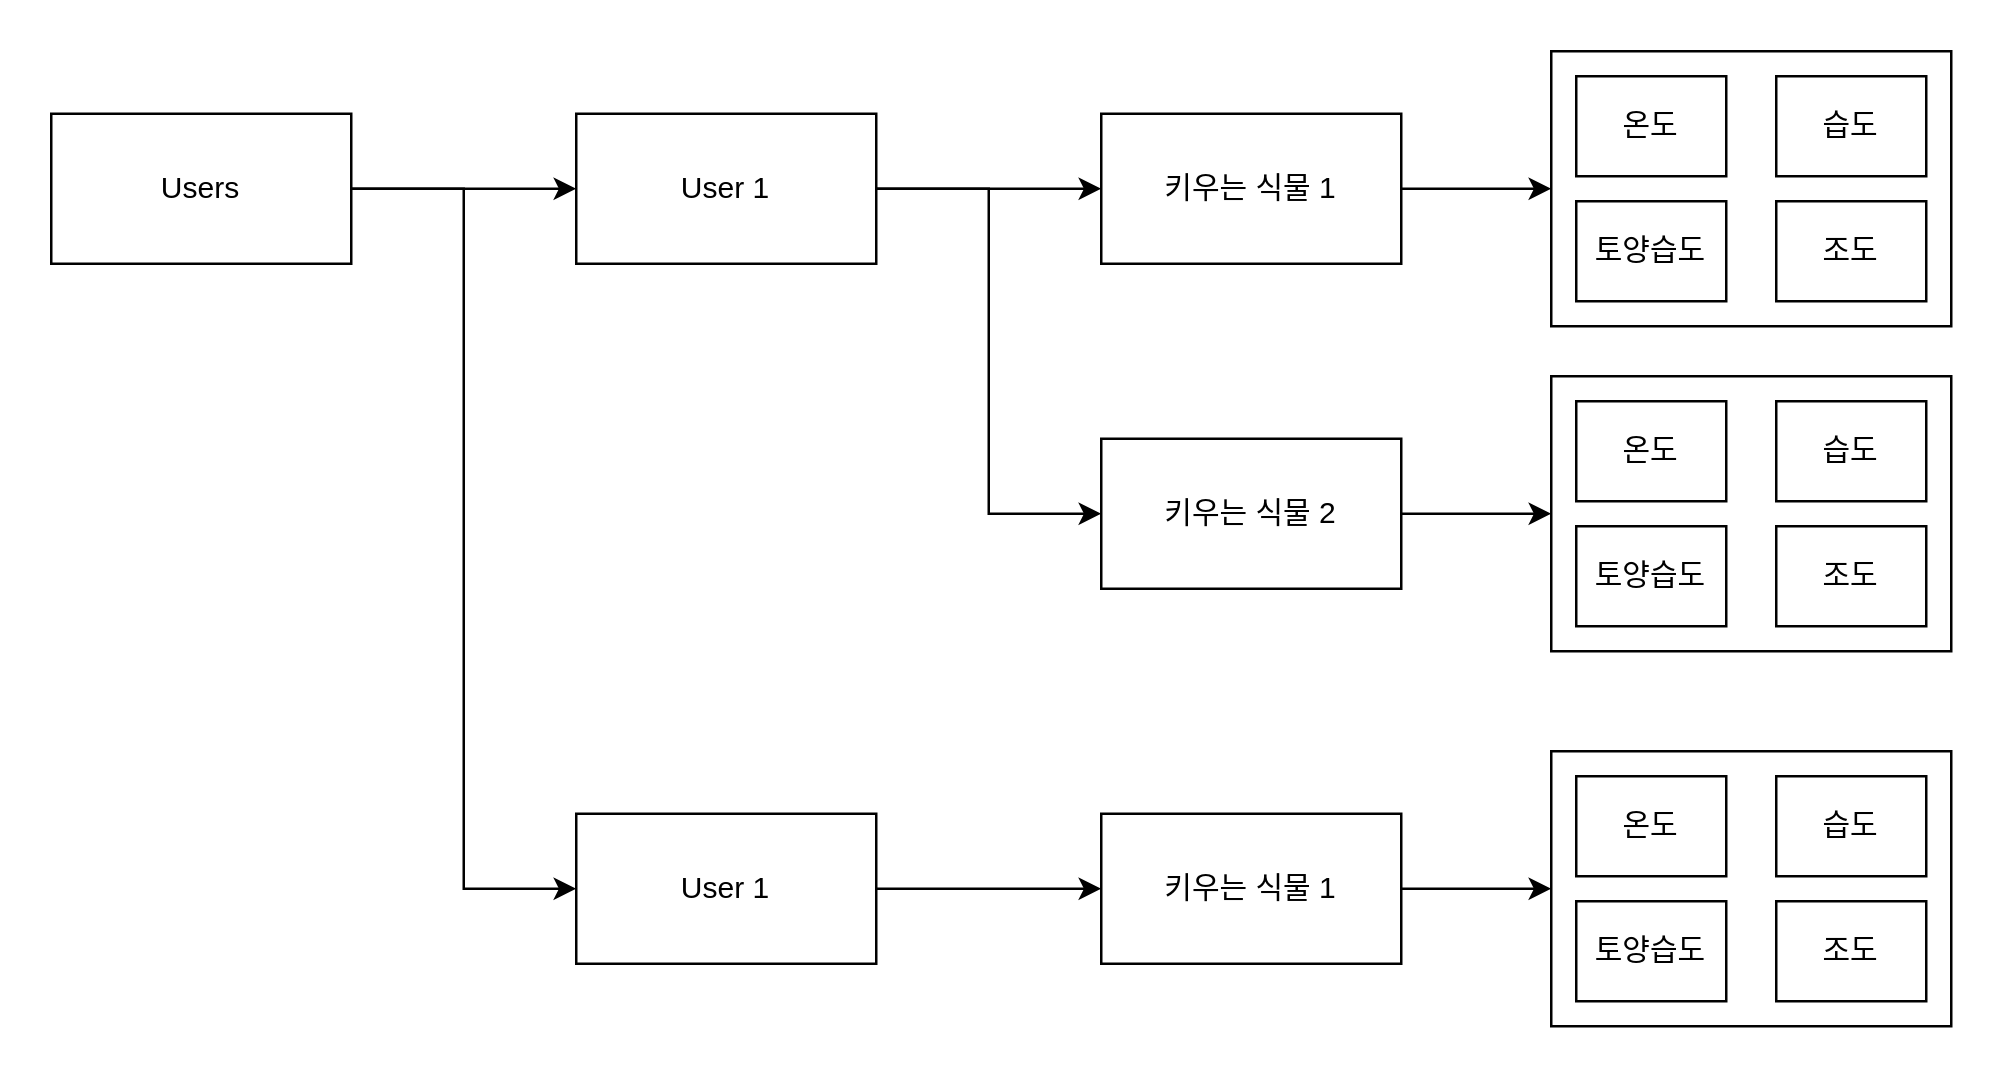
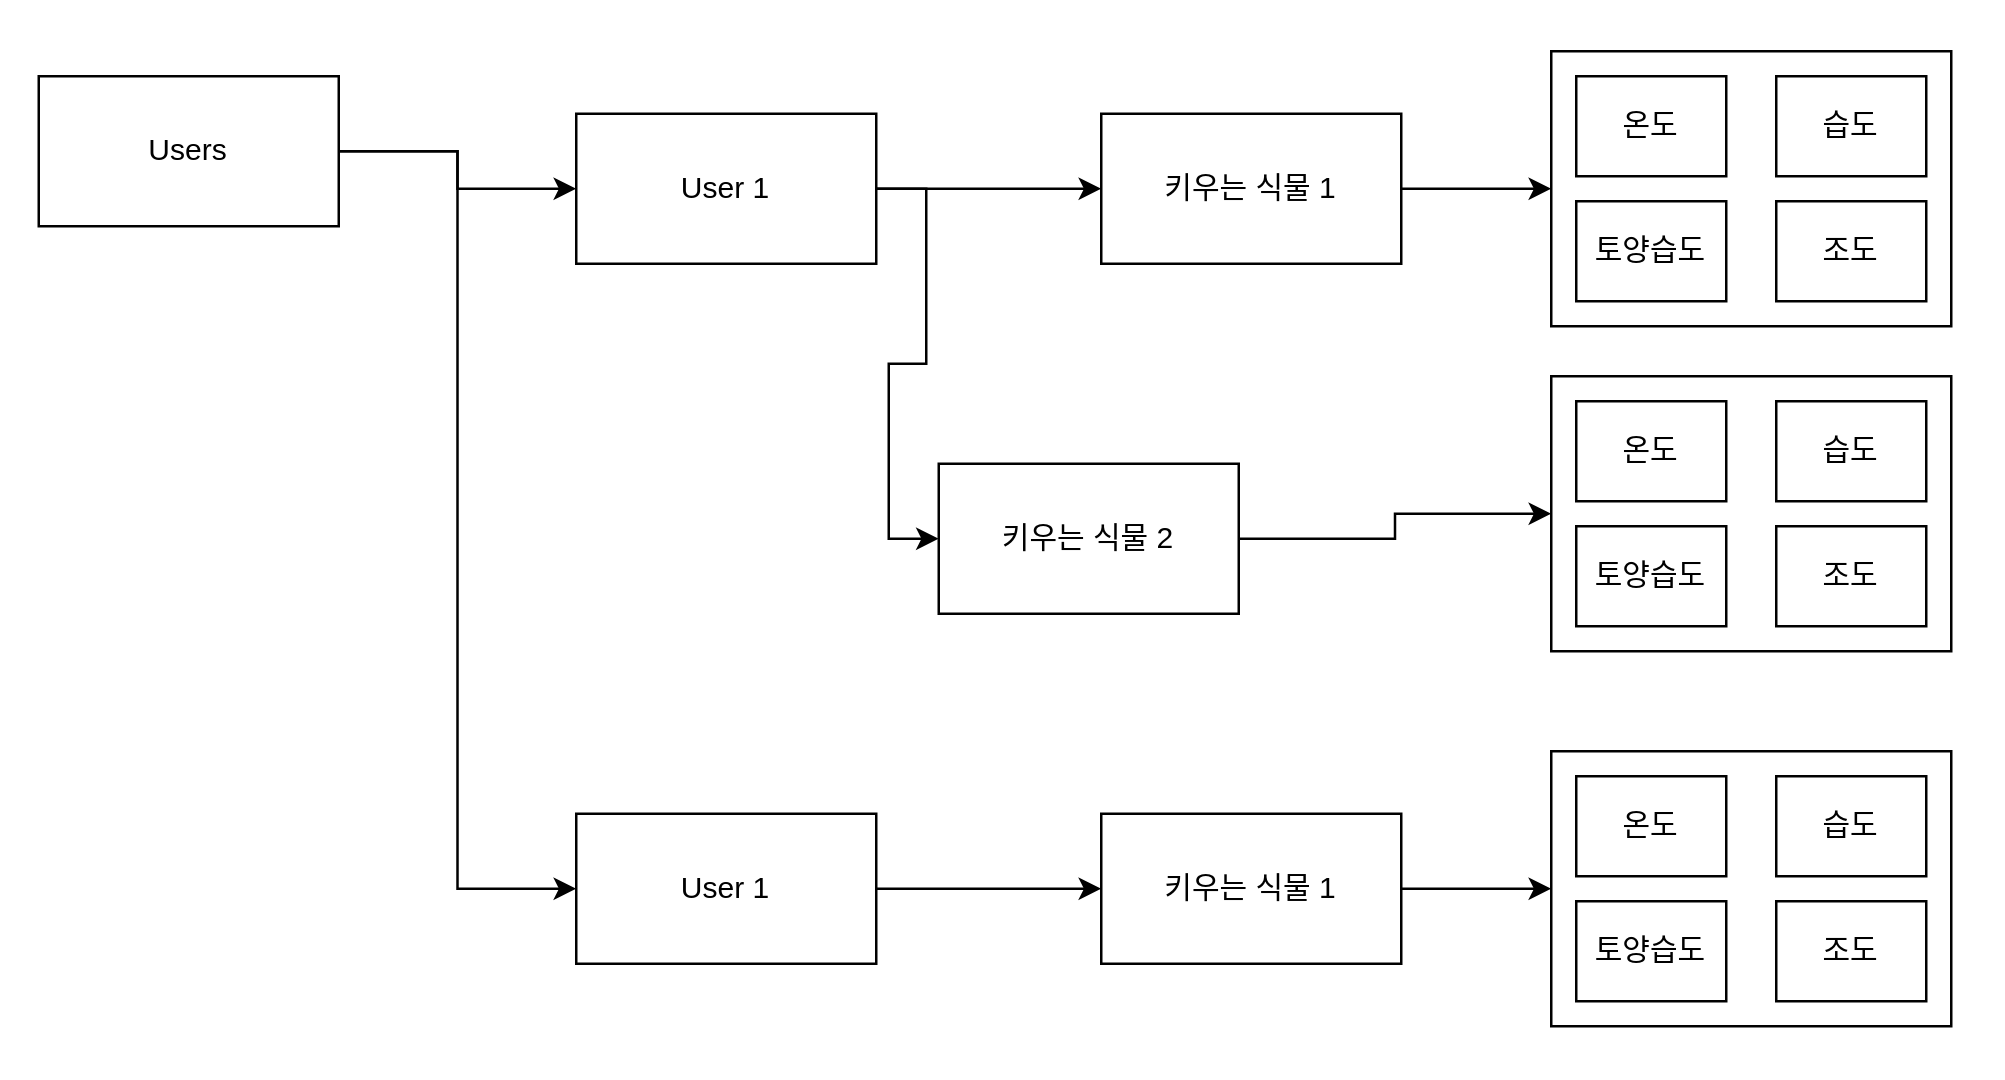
(201, 189) -> (189, 151)
(1251, 514) -> (1089, 539)
